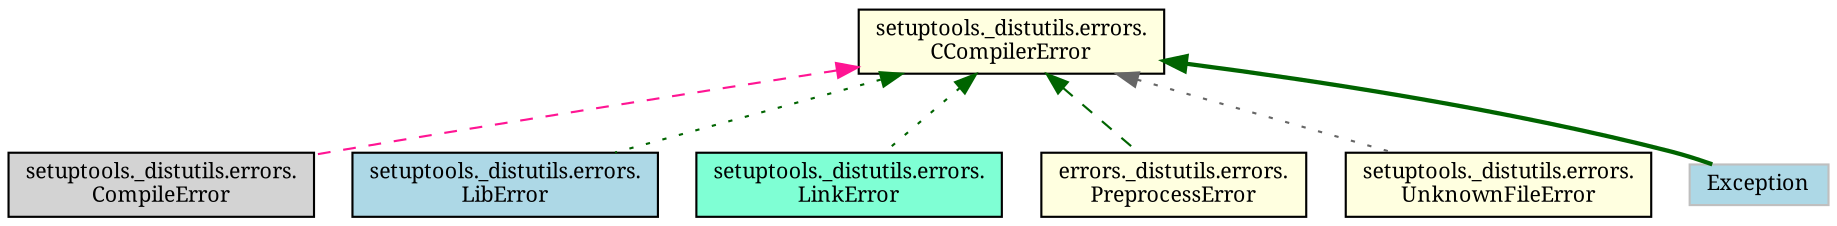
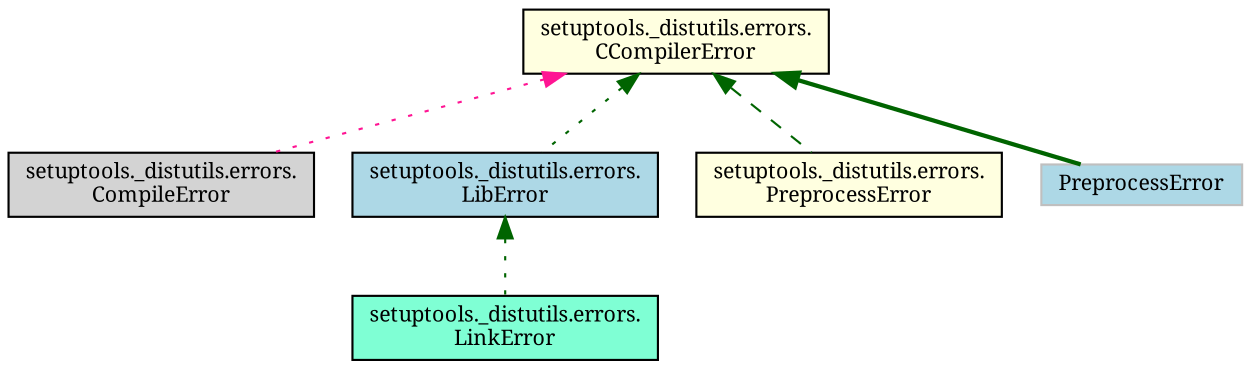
(575, 112) -> (409, 116)
(922, 120) -> (505, 267)
(1174, 185) -> (849, 185)
(1498, 185) -> none
(1759, 185) -> (1142, 185)
